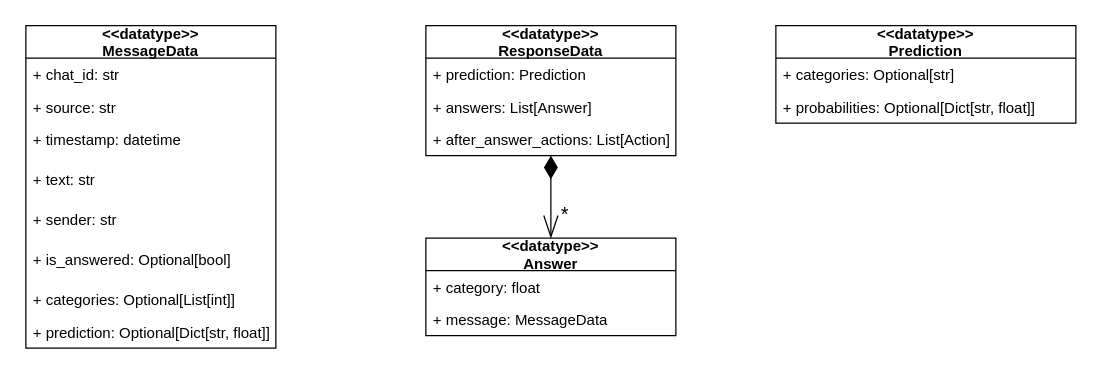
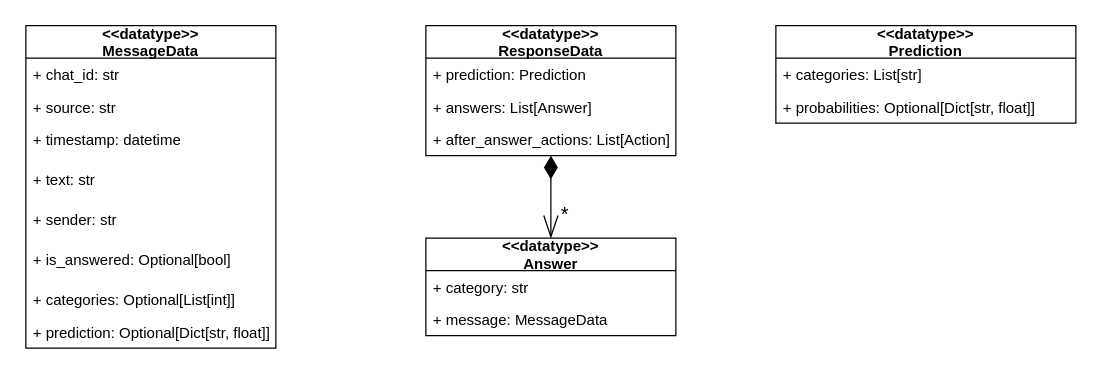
(884, 75) -> (869, 75)
(496, 288) -> (490, 288)
